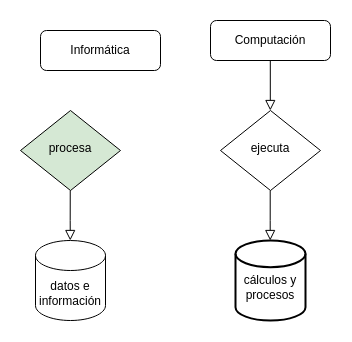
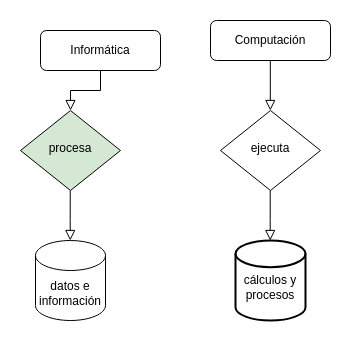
none -> (92, 91)
